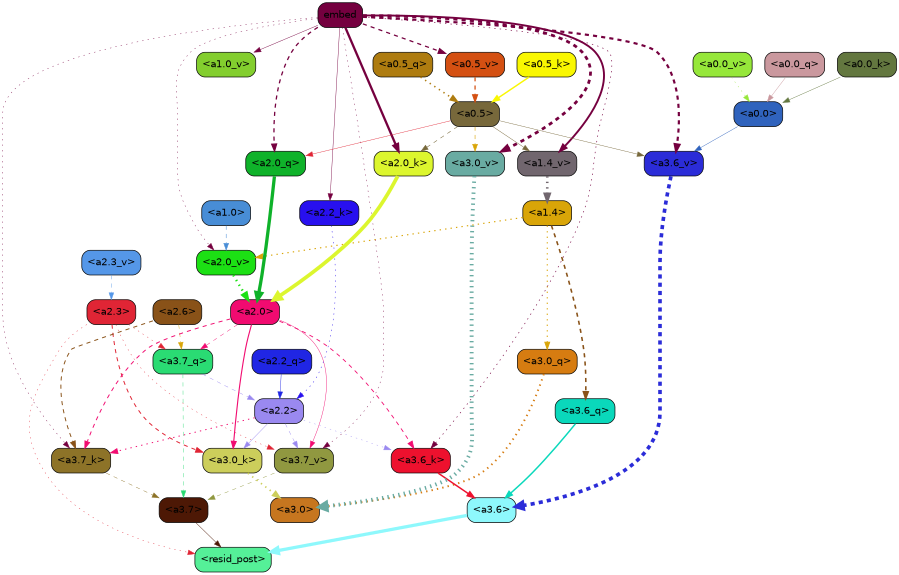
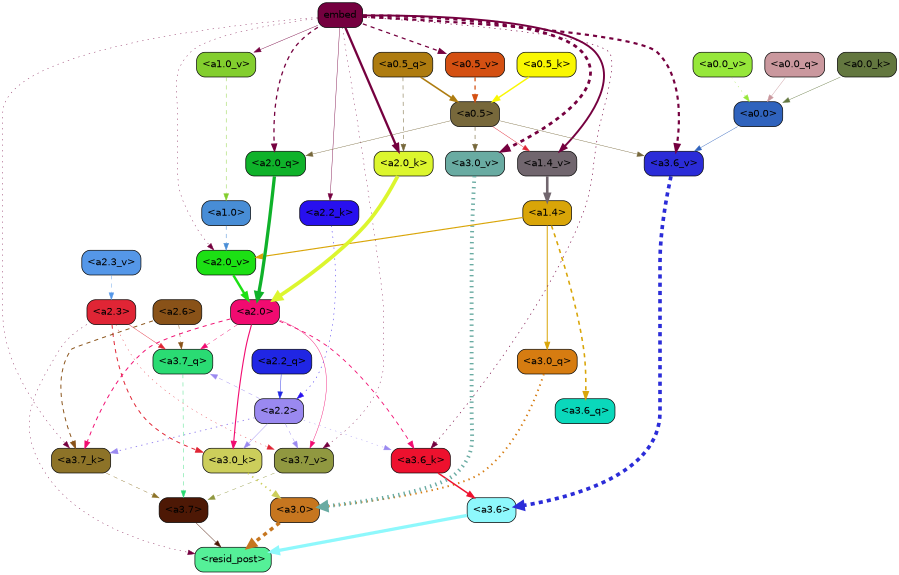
(436, 87) -> (436, 87)
none -> (226, 135)
(475, 136) -> (475, 136)
(382, 137) -> (382, 137)
(442, 137) -> (403, 111)
(508, 137) -> (508, 137)
(547, 185) -> (547, 185)
(393, 237) -> (393, 237)
(547, 278) -> (547, 278)
(239, 284) -> (239, 284)
(575, 307) -> (575, 307)
(179, 330) -> (179, 330)
(144, 335) -> (144, 335)
(225, 386) -> (235, 386)
(190, 434) -> (190, 434)
(545, 460) -> none
(44, 471) -> (44, 471)
none -> (267, 533)
